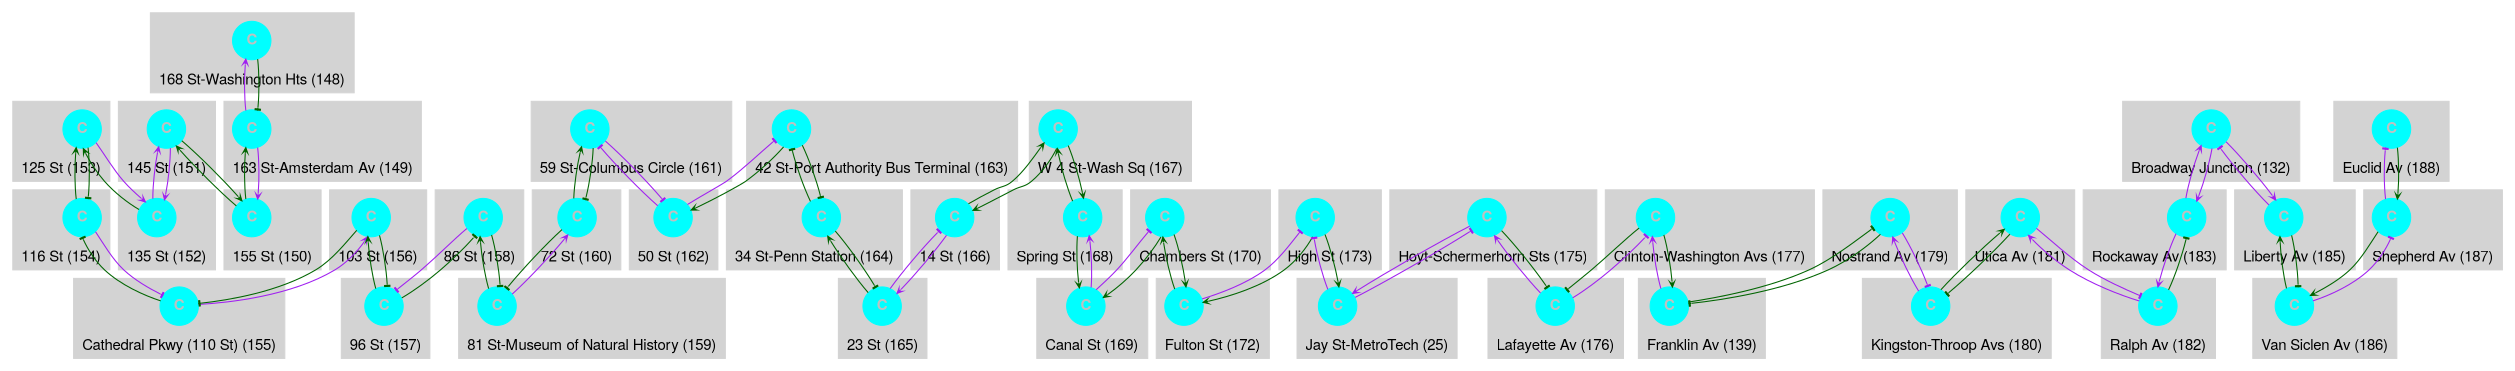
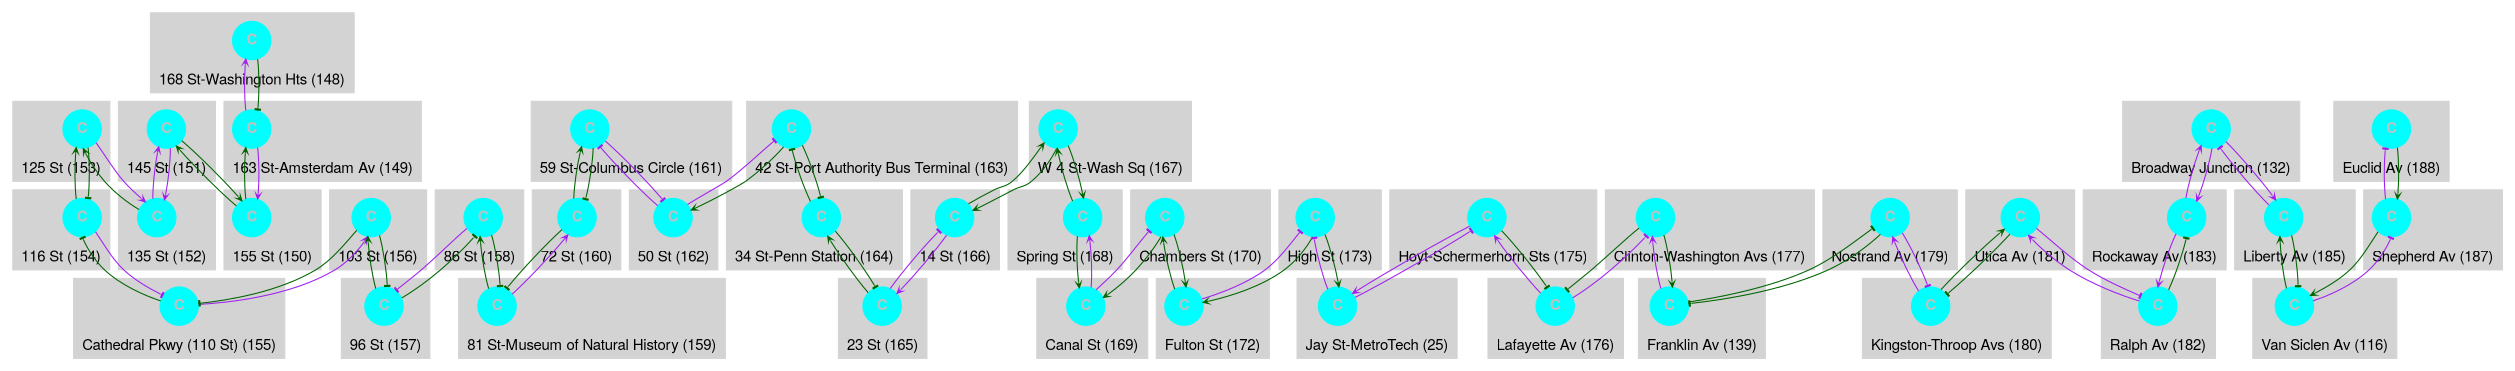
(2325, 346) -> (2325, 346)
